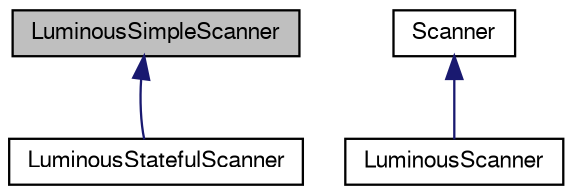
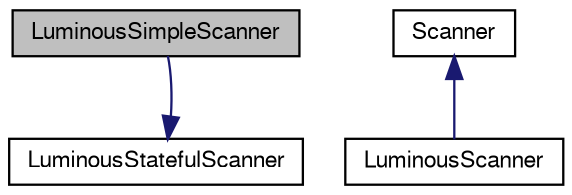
(141, 109) -> (171, 86)
